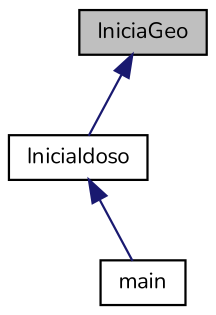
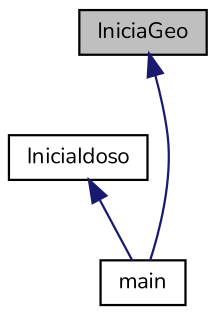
(105, 105) -> (168, 169)
